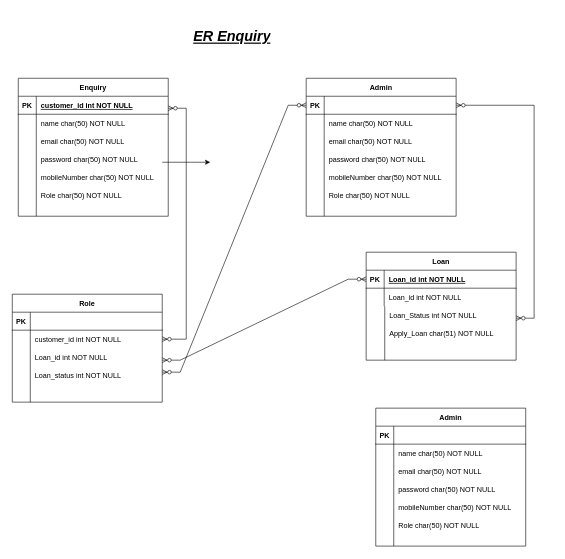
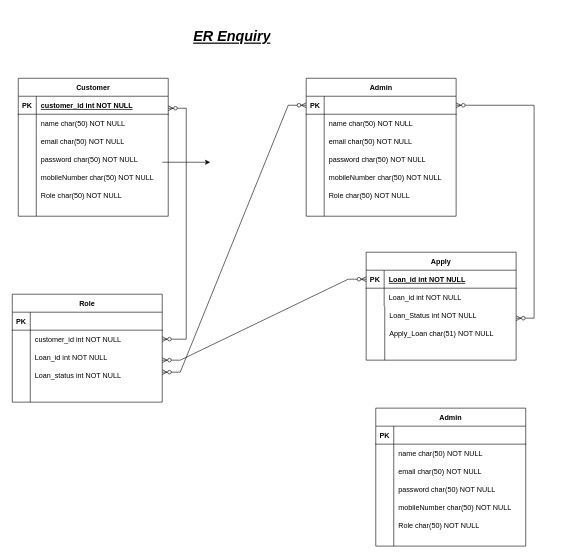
(93, 88) -> (93, 88)
(441, 262) -> (441, 262)
